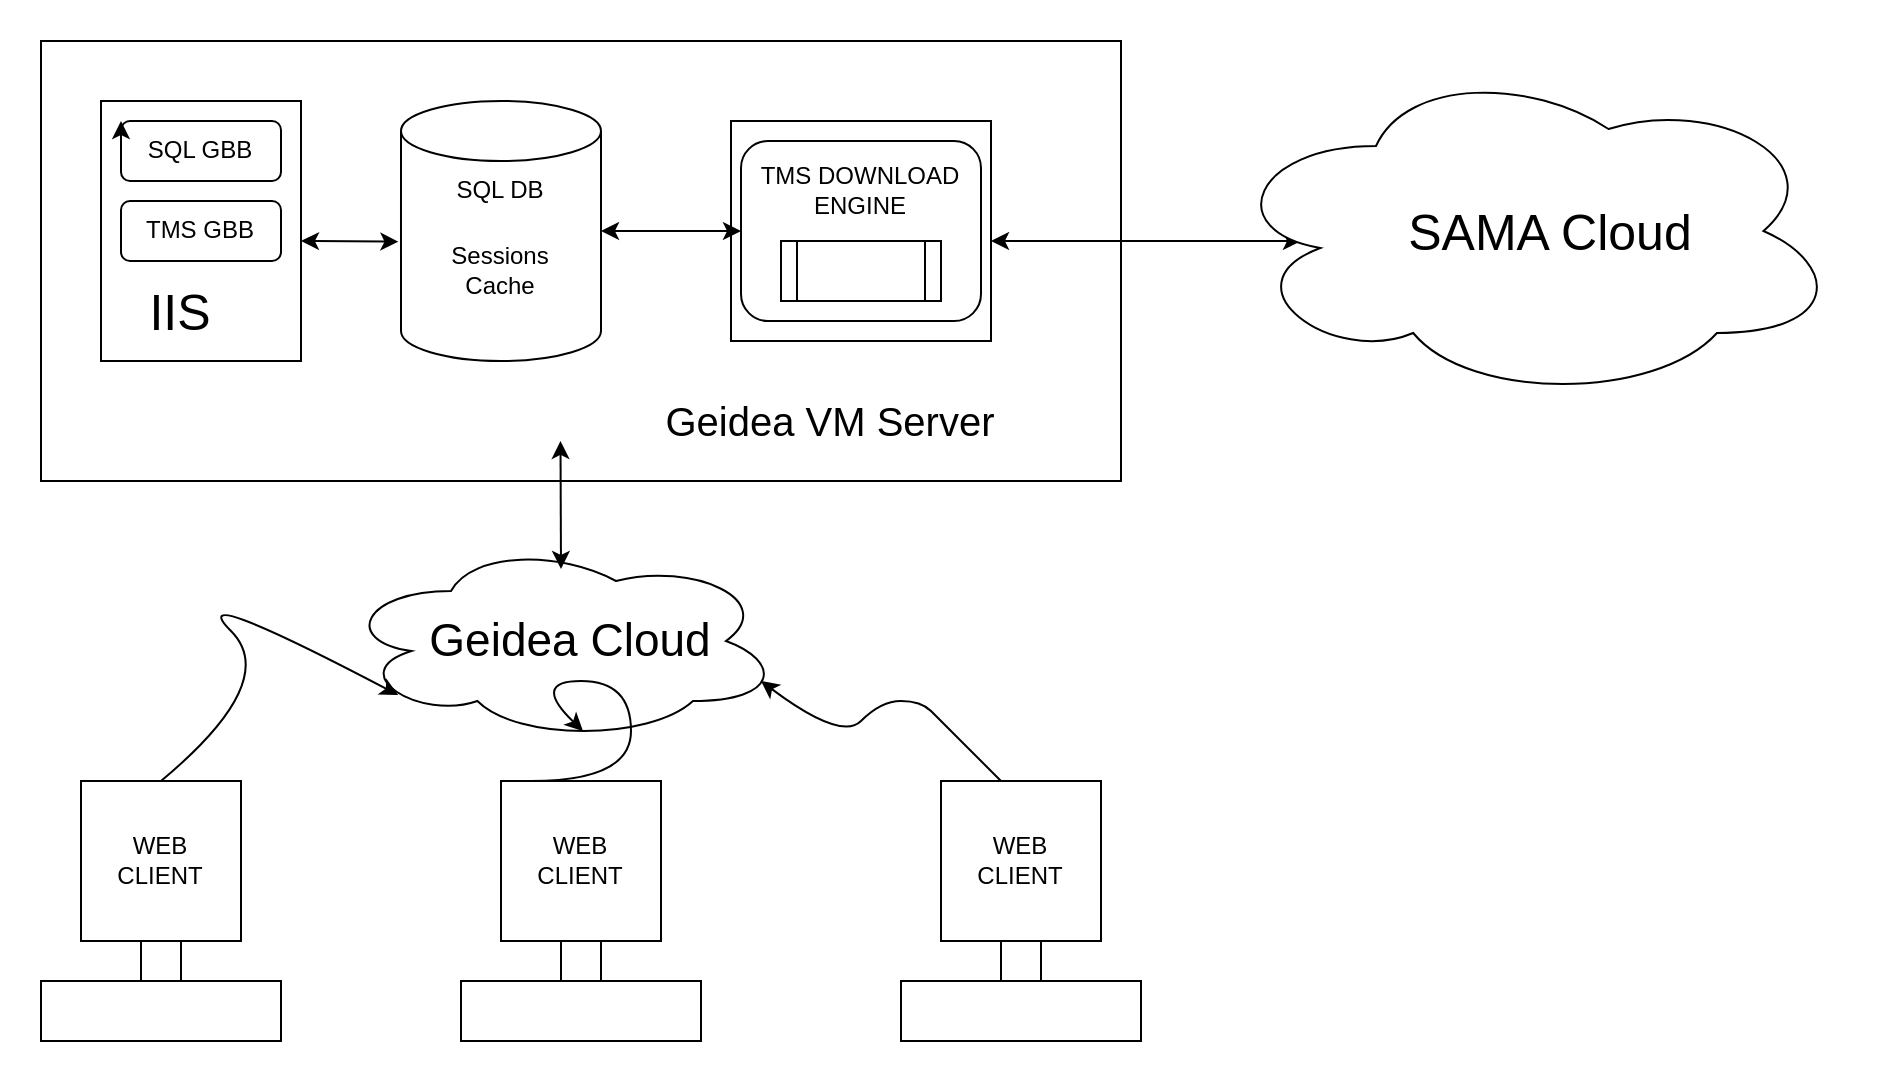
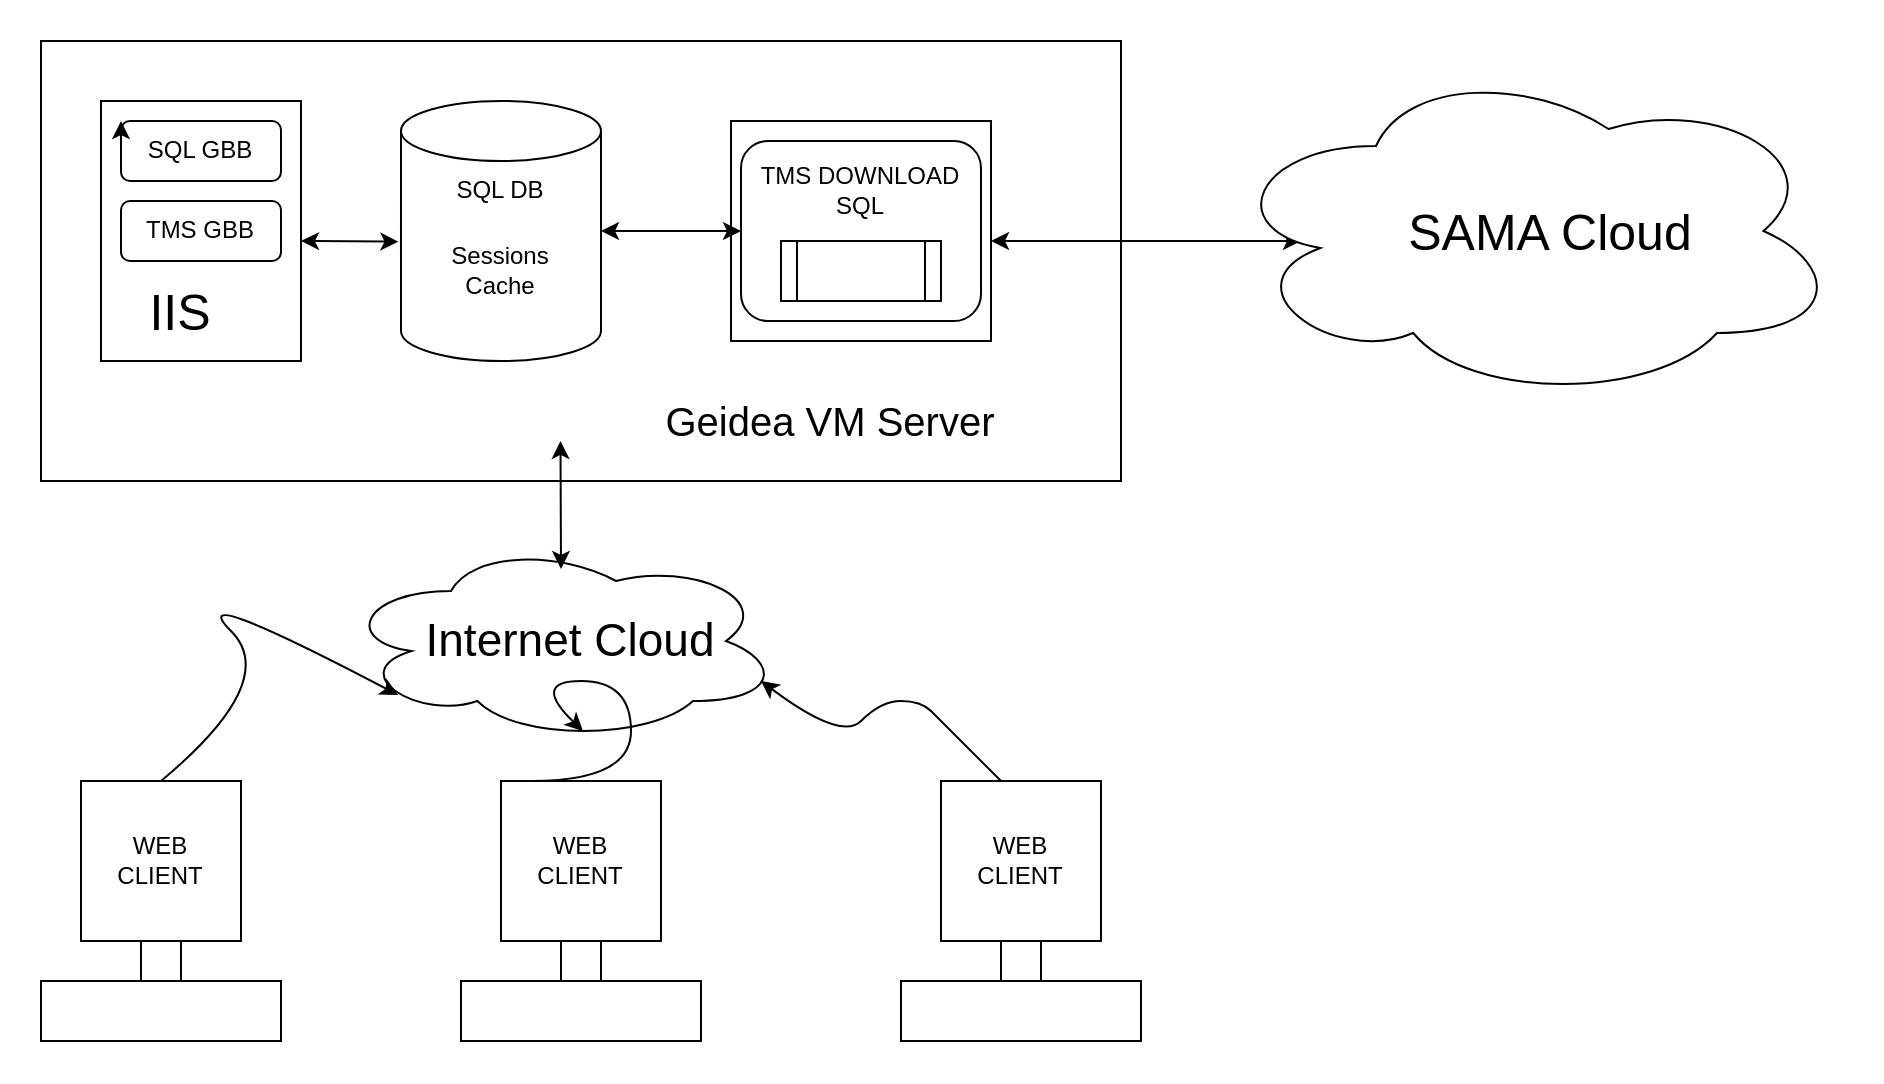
(861, 191) -> (861, 191)
(571, 641) -> (571, 641)
